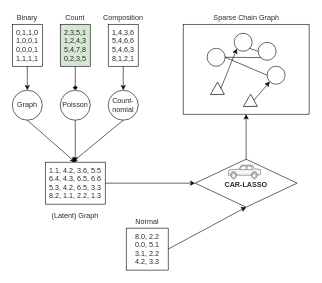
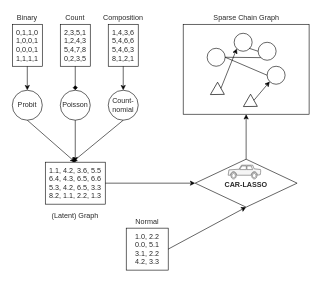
(75, 45) -> (75, 45)
(27, 105) -> (27, 105)
(147, 249) -> (147, 249)
